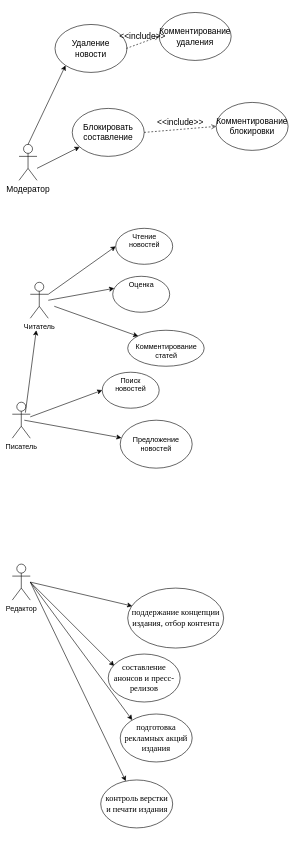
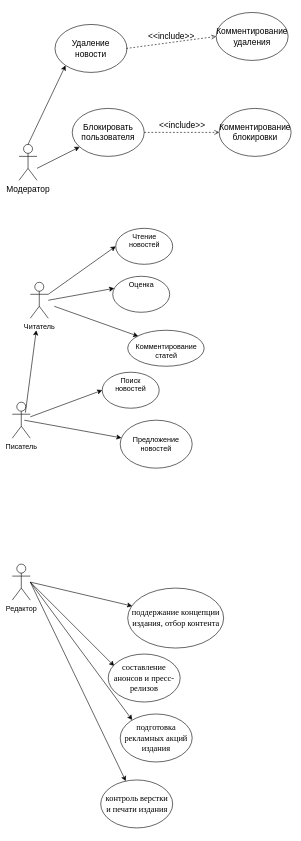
(195, 36) -> (252, 36)
(252, 126) -> (255, 132)
(108, 132) -> (108, 132)
